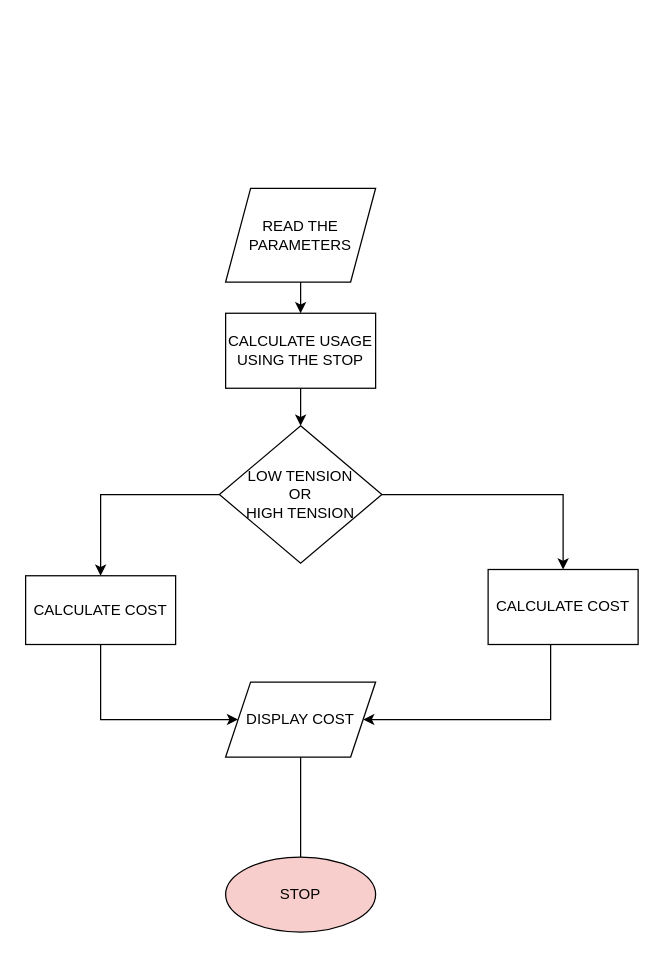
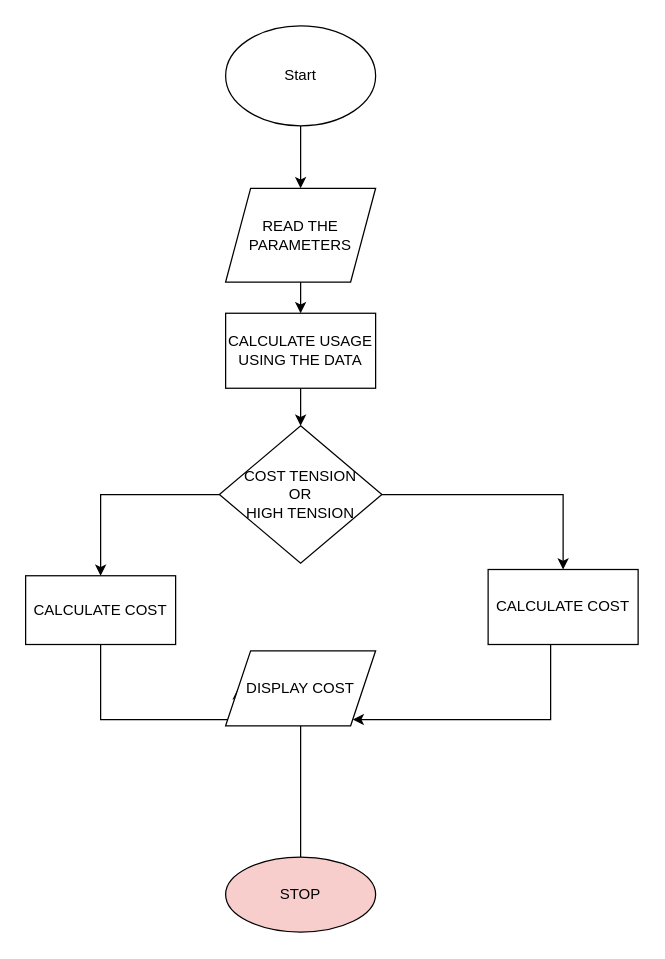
none -> (301, 76)
none -> (301, 153)
(301, 351) -> (301, 351)
(301, 494) -> (301, 494)
(301, 719) -> (301, 688)
